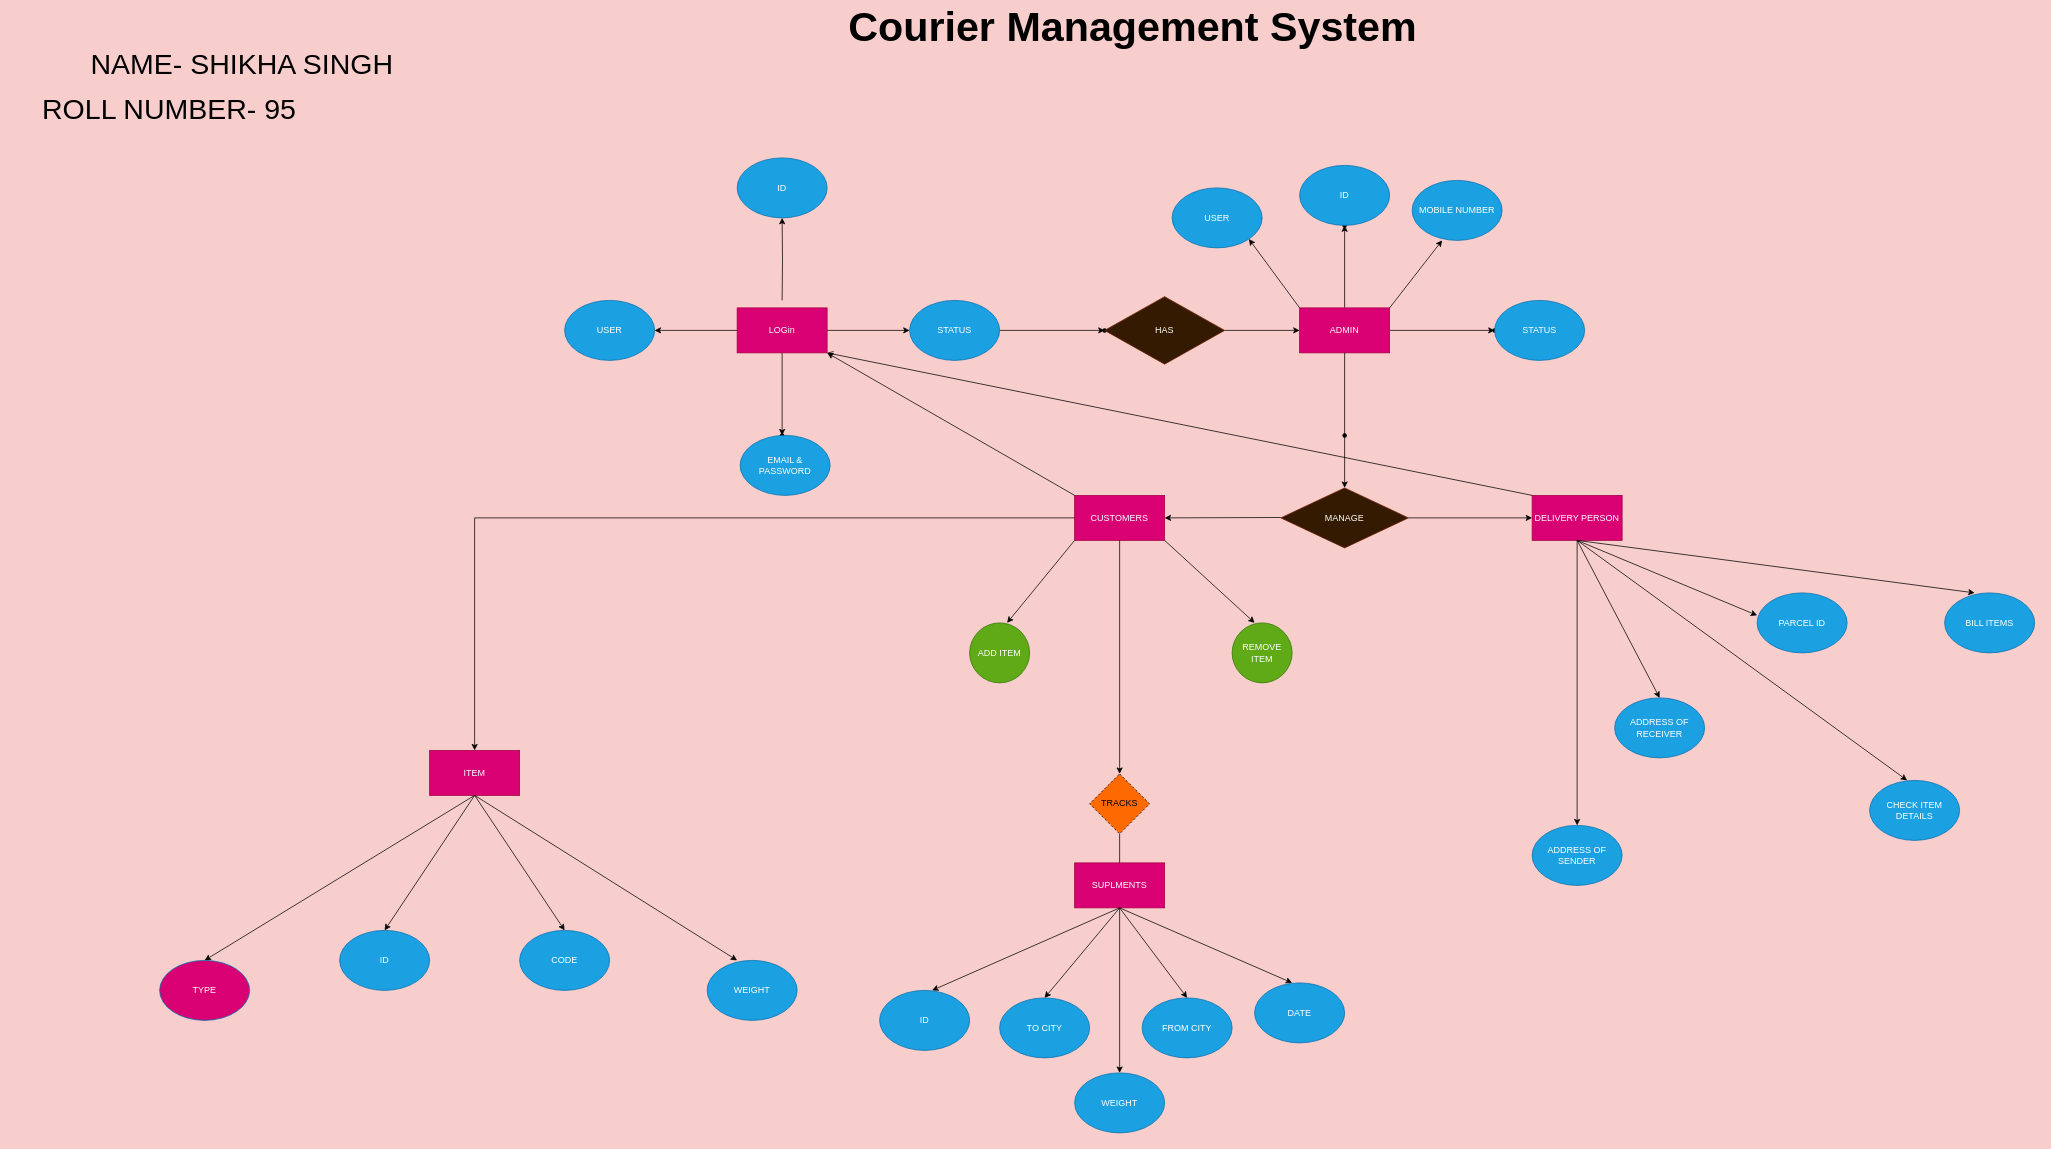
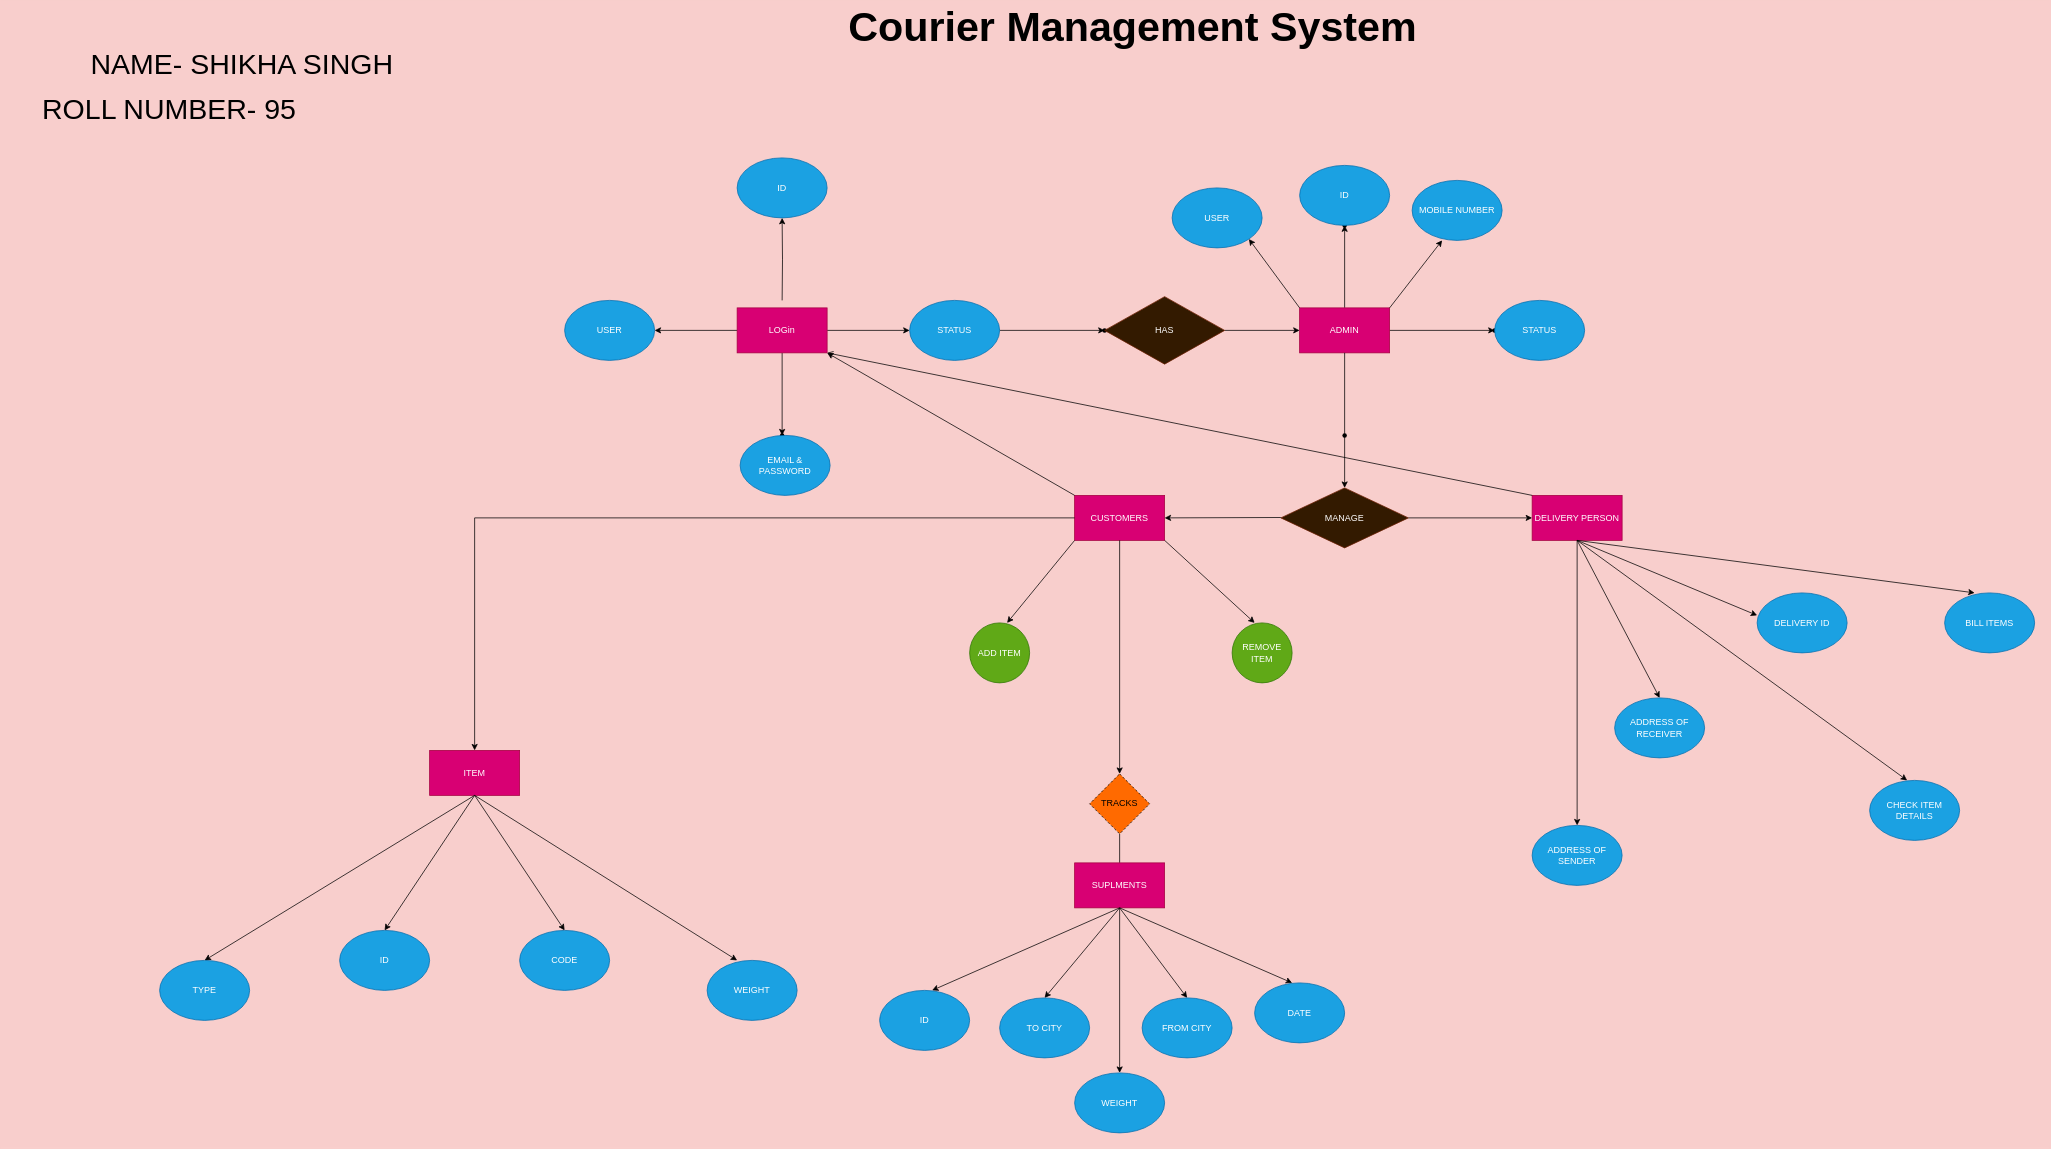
(1802, 623) -> (1802, 623)
(204, 990) -> (204, 990)
